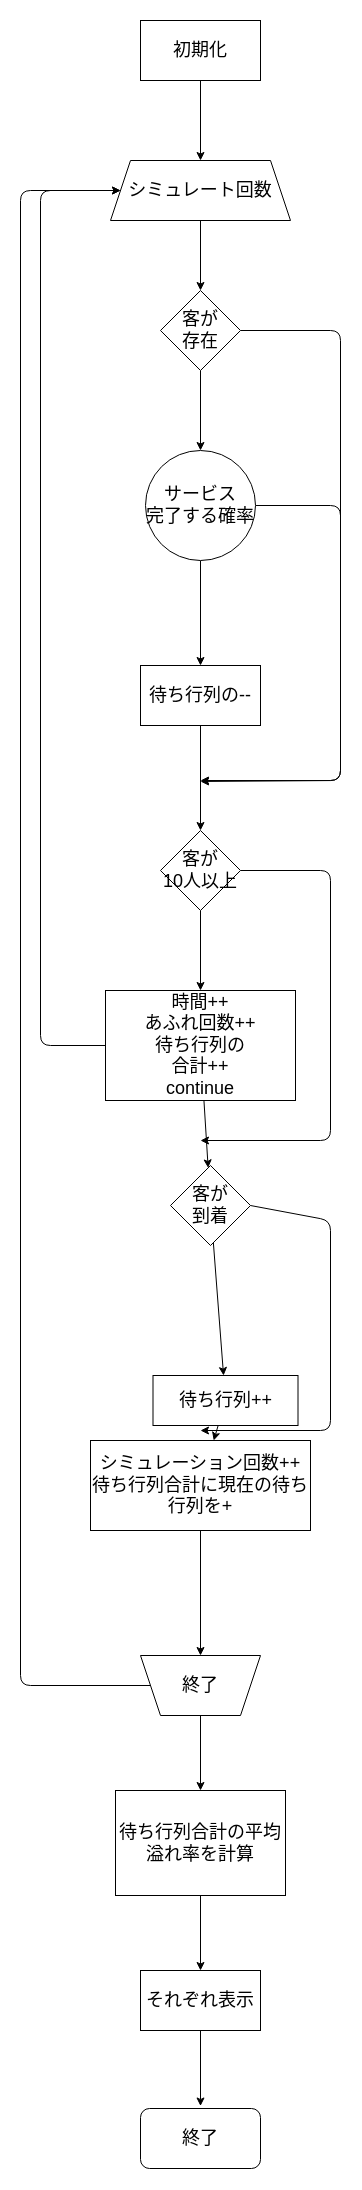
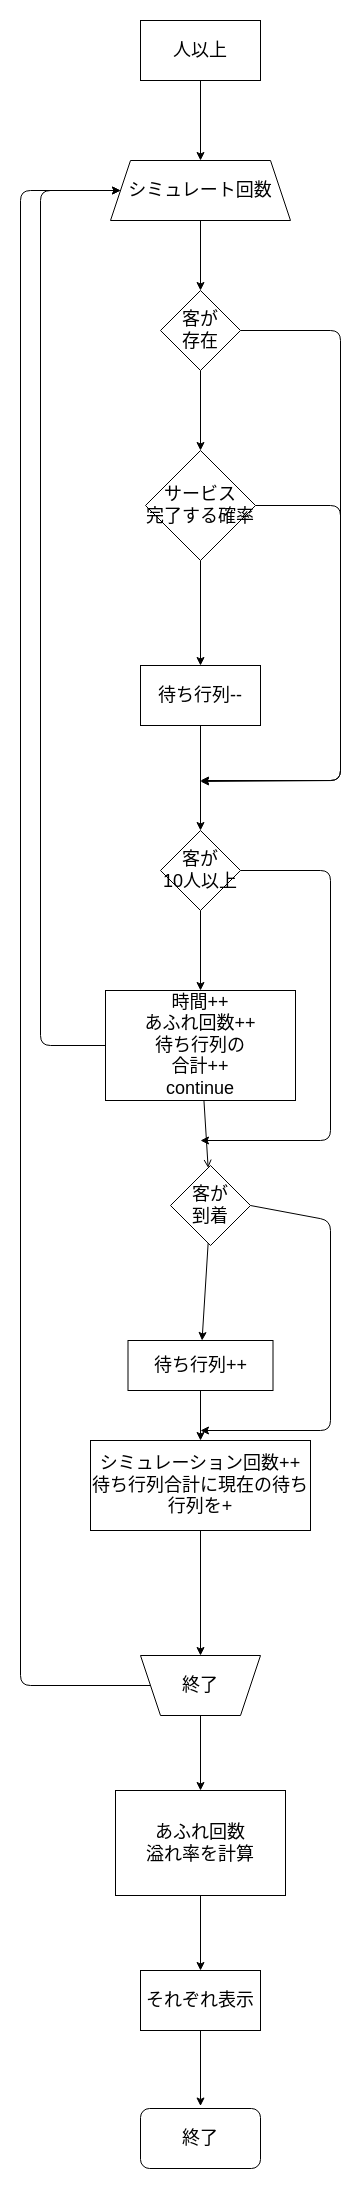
(201, 51) -> (201, 51)
(201, 506) -> (201, 506)
(201, 696) -> (201, 696)
(208, 1160) -> (208, 1161)
(226, 1401) -> (201, 1366)
(201, 1844) -> (201, 1844)
